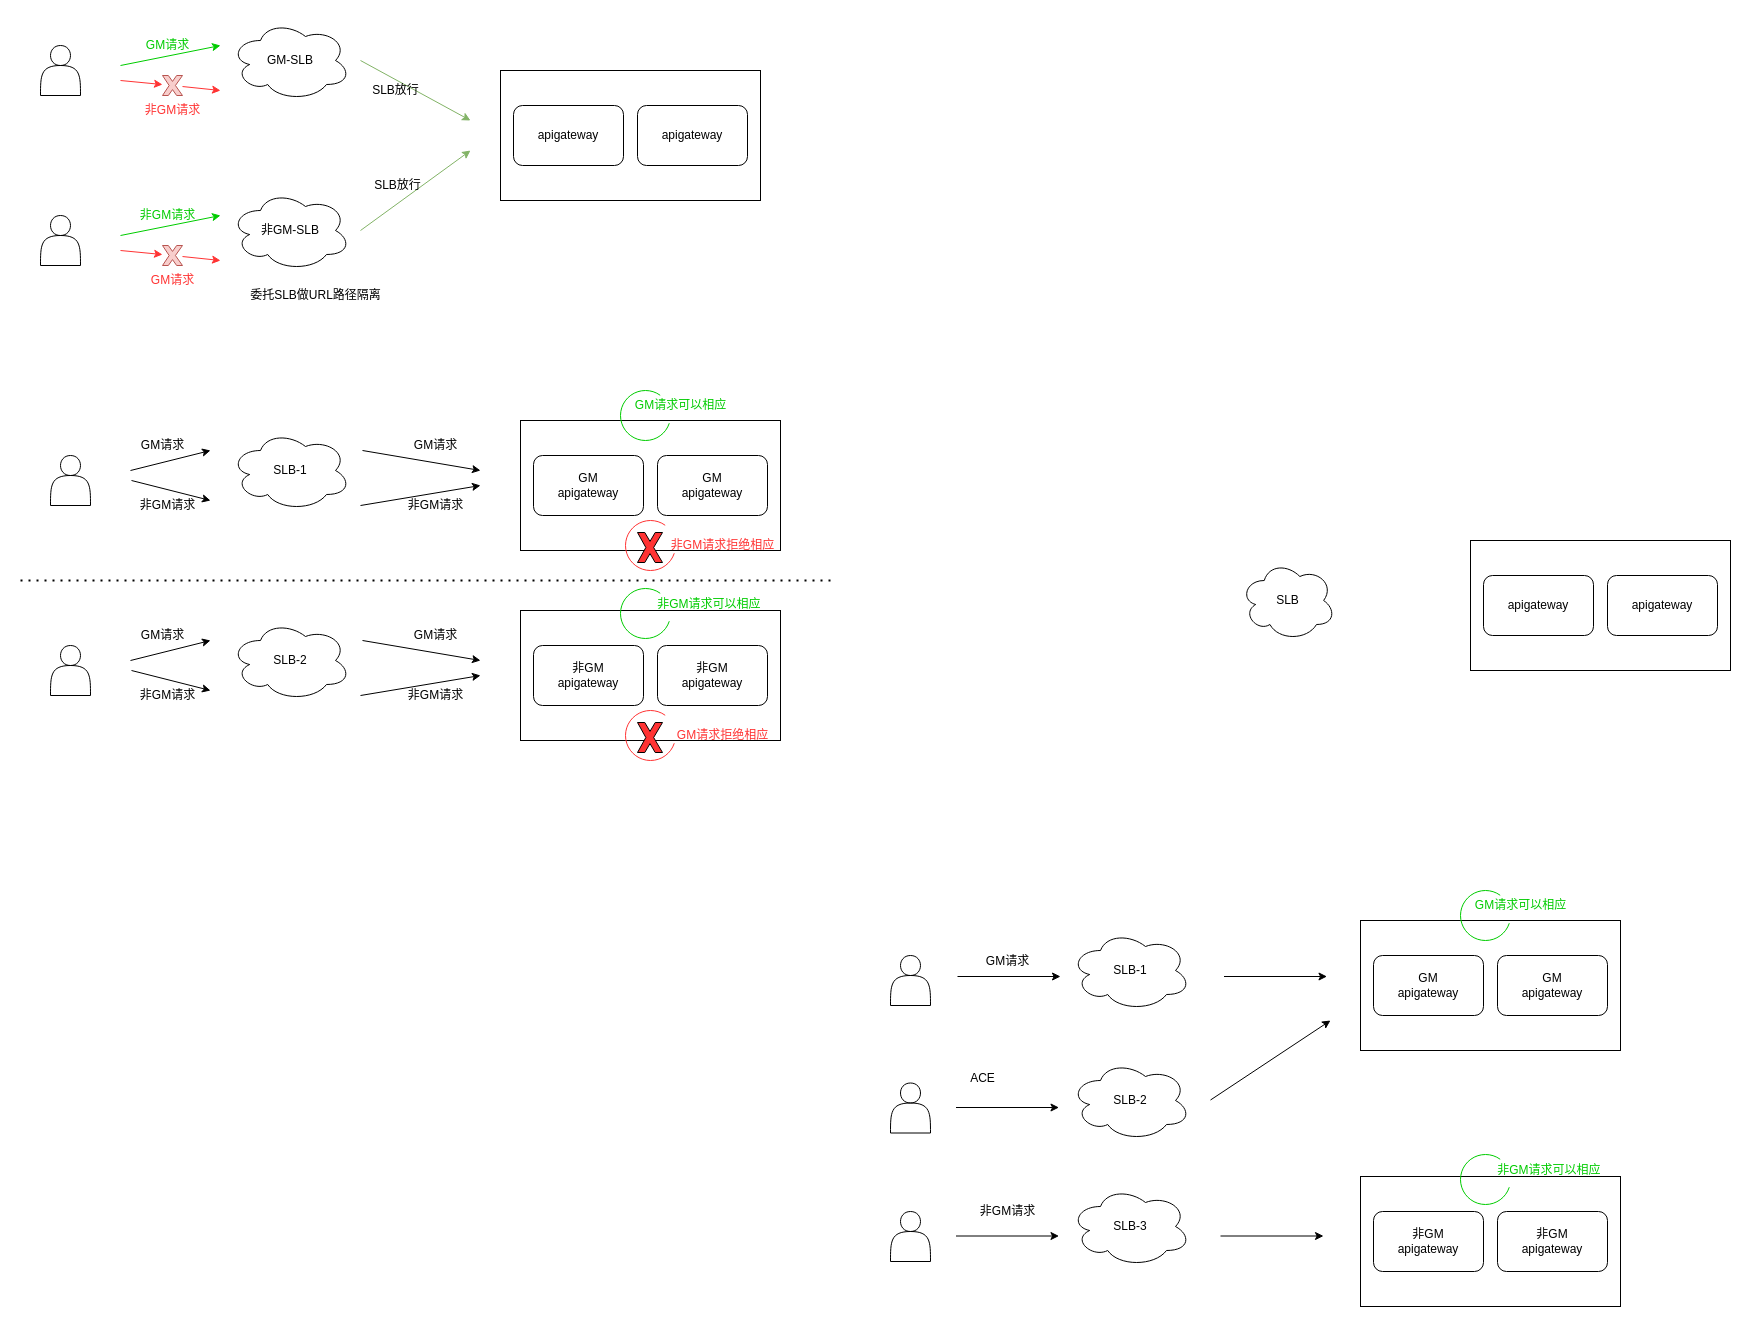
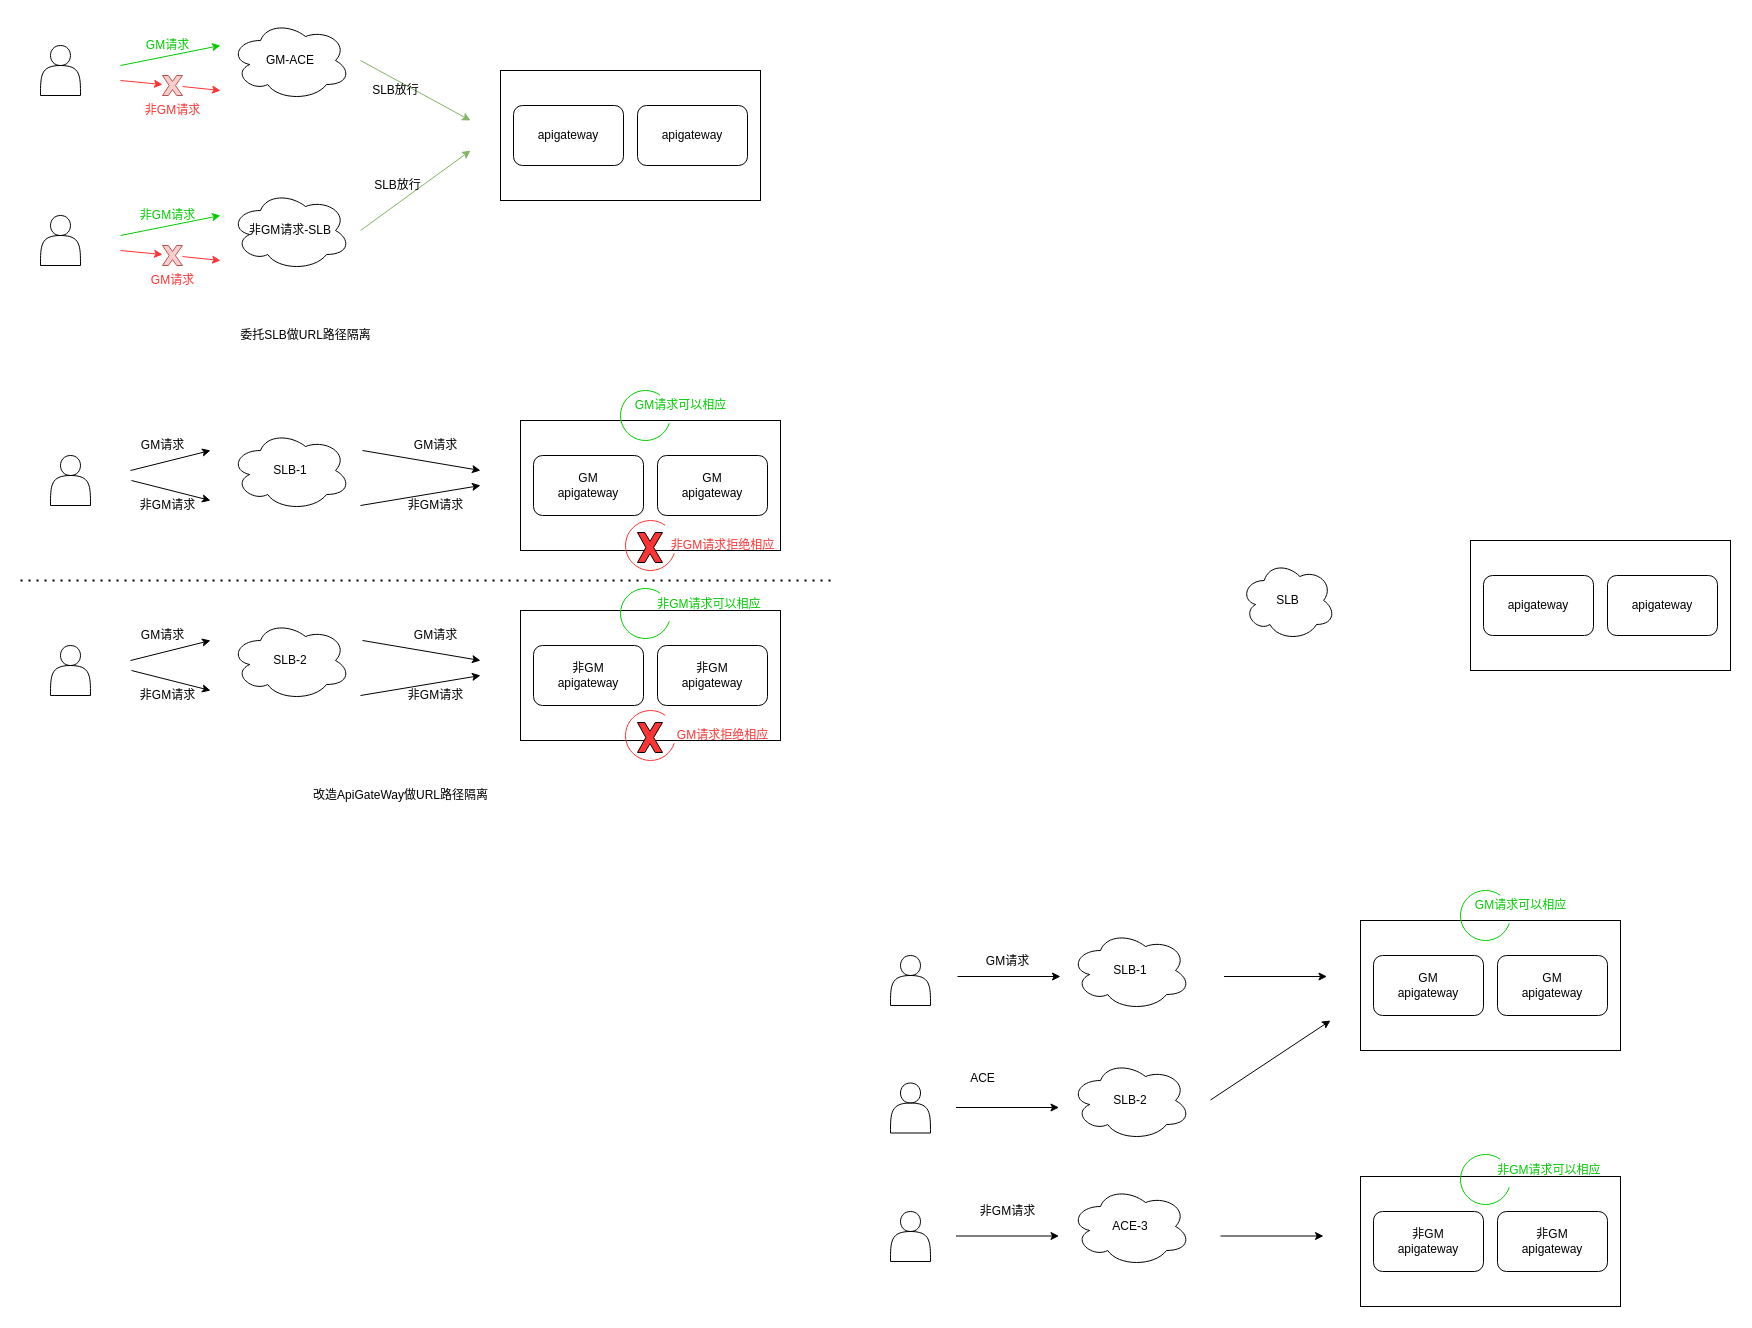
(291, 61) -> (291, 61)
(291, 231) -> (291, 231)
(316, 296) -> (306, 336)
none -> (401, 796)
(1131, 1227) -> (1131, 1227)
